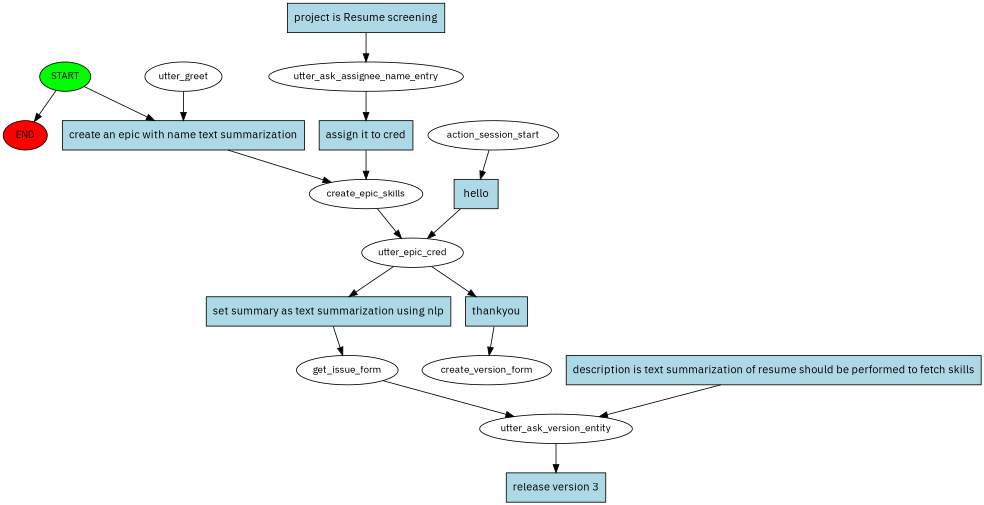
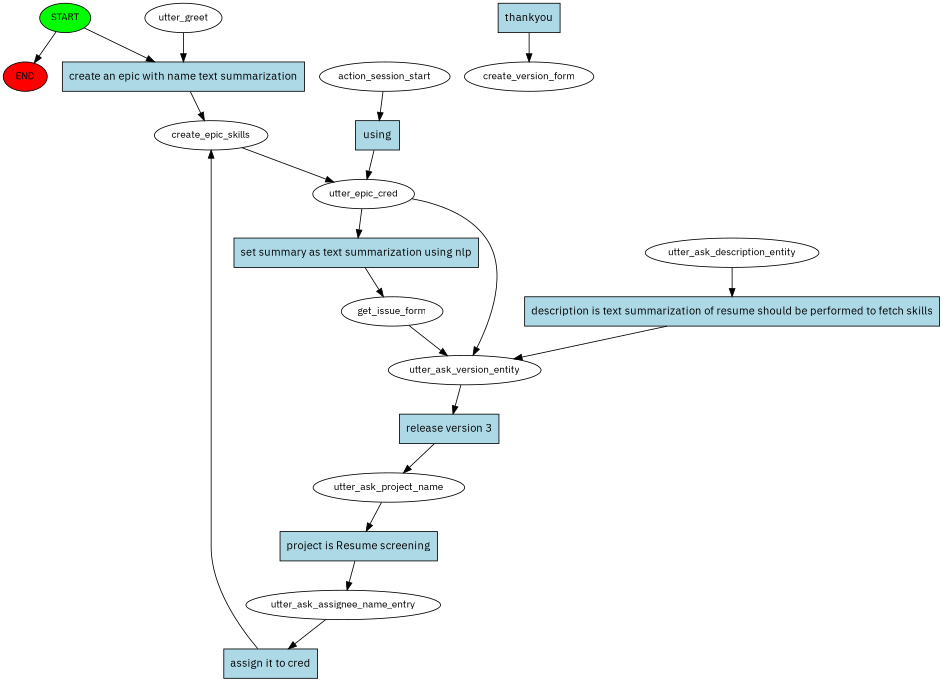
(476, 194) -> (377, 135)
none -> (732, 253)
(450, 279) -> (493, 251)
none -> (389, 488)
